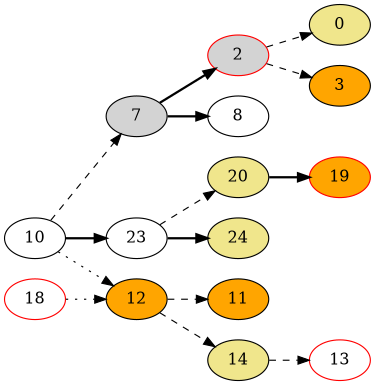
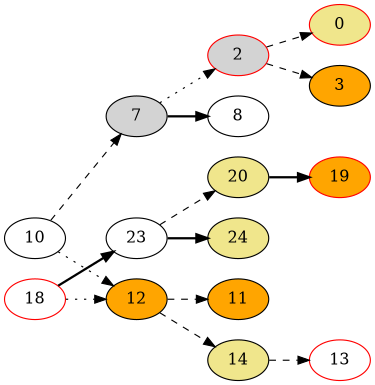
(340, 25) -> (340, 25)
(183, 89) -> (183, 89)
(80, 238) -> (79, 273)
